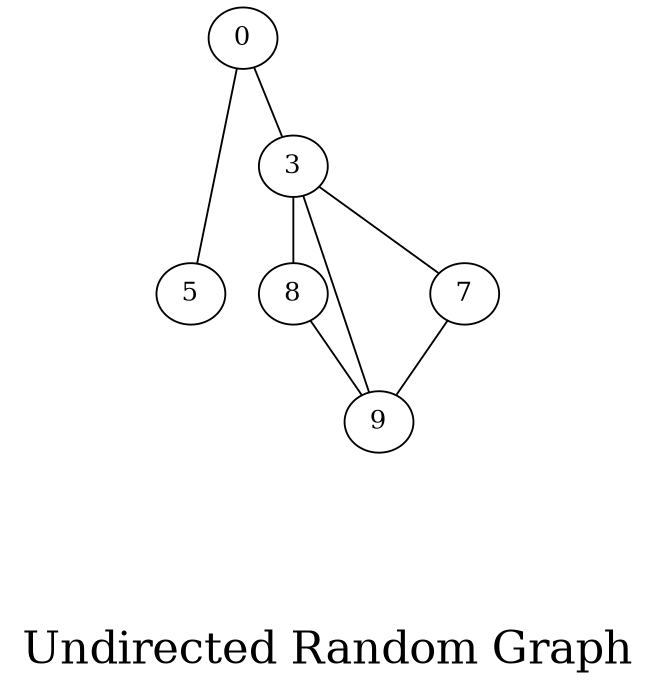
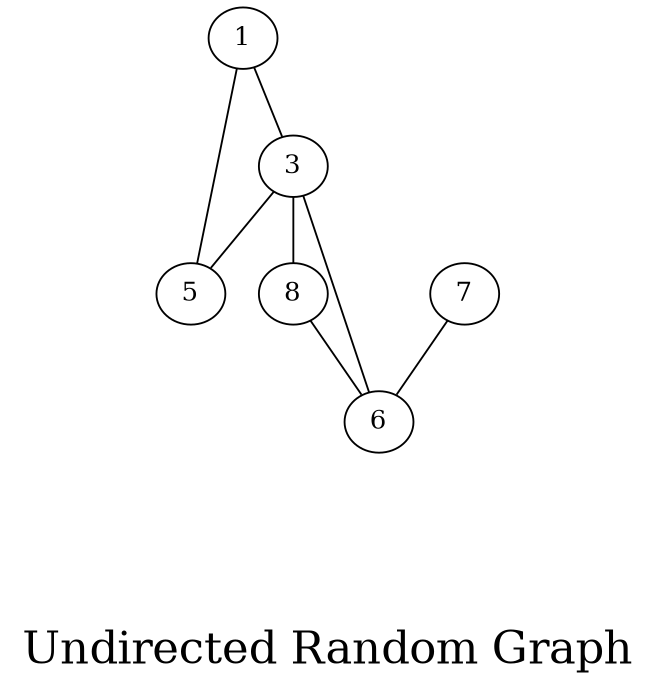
(243, 38) -> (243, 38)
(379, 230) -> (242, 230)
(379, 422) -> (379, 422)
